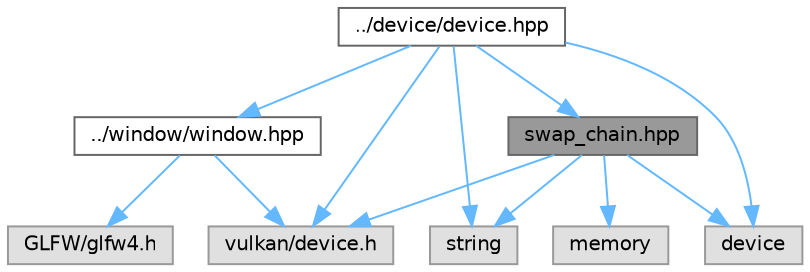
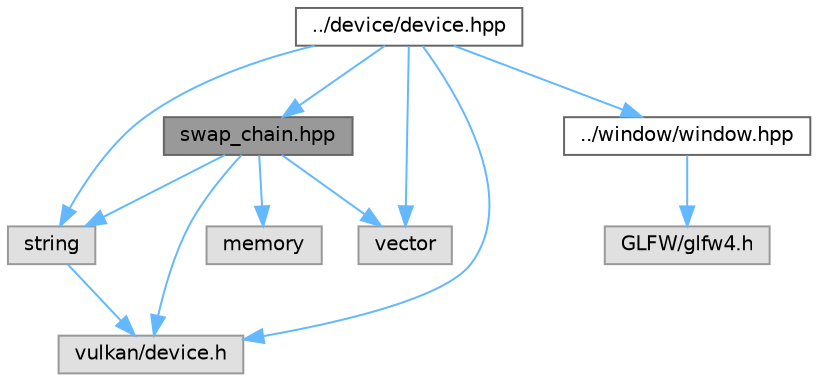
(242, 184) -> (94, 293)
(754, 245) -> (405, 245)
